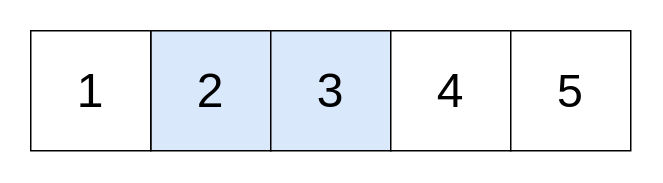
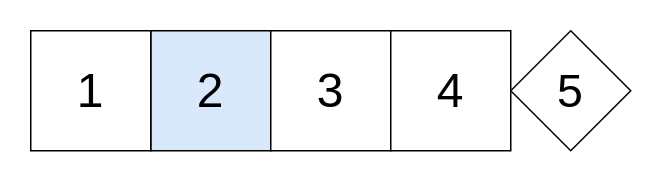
(331, 91) -> (331, 91)
(571, 91) -> (571, 91)
